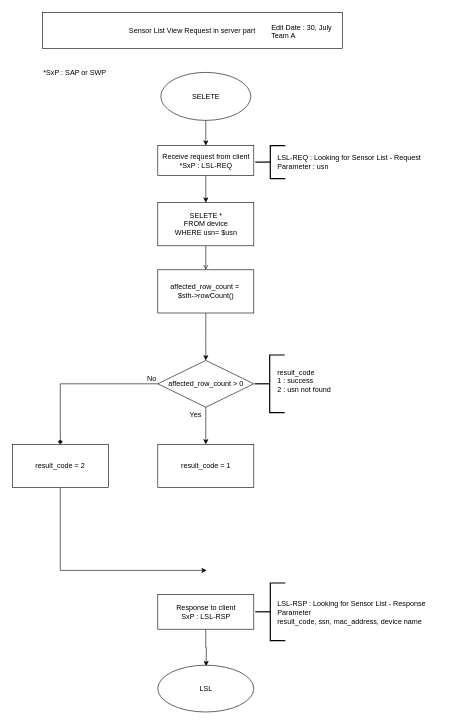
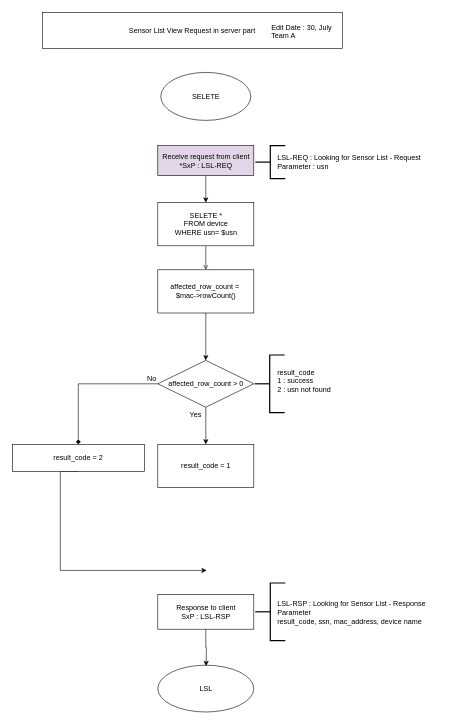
(78, 72) -> none
(206, 140) -> none
(206, 161) -> (206, 161)
(206, 291) -> (206, 291)
(60, 466) -> (78, 458)
